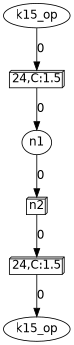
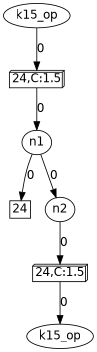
(37, 206) -> (60, 209)
none -> (20, 209)
